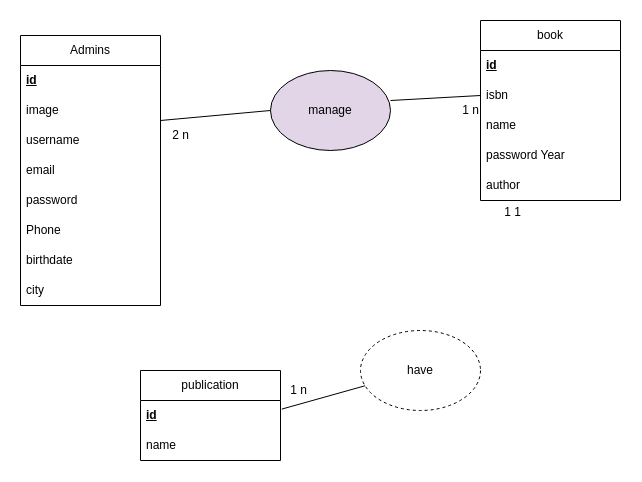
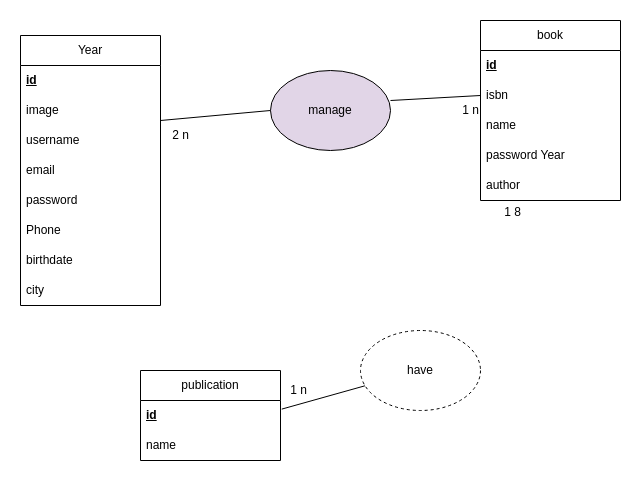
(91, 51) -> (91, 51)
(513, 213) -> (513, 213)
